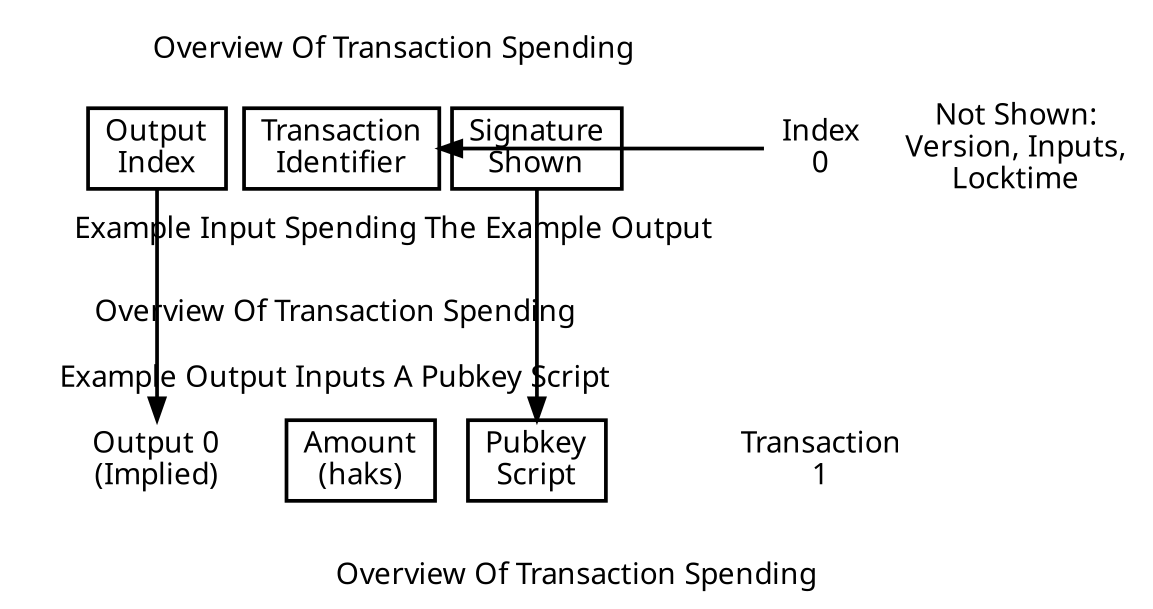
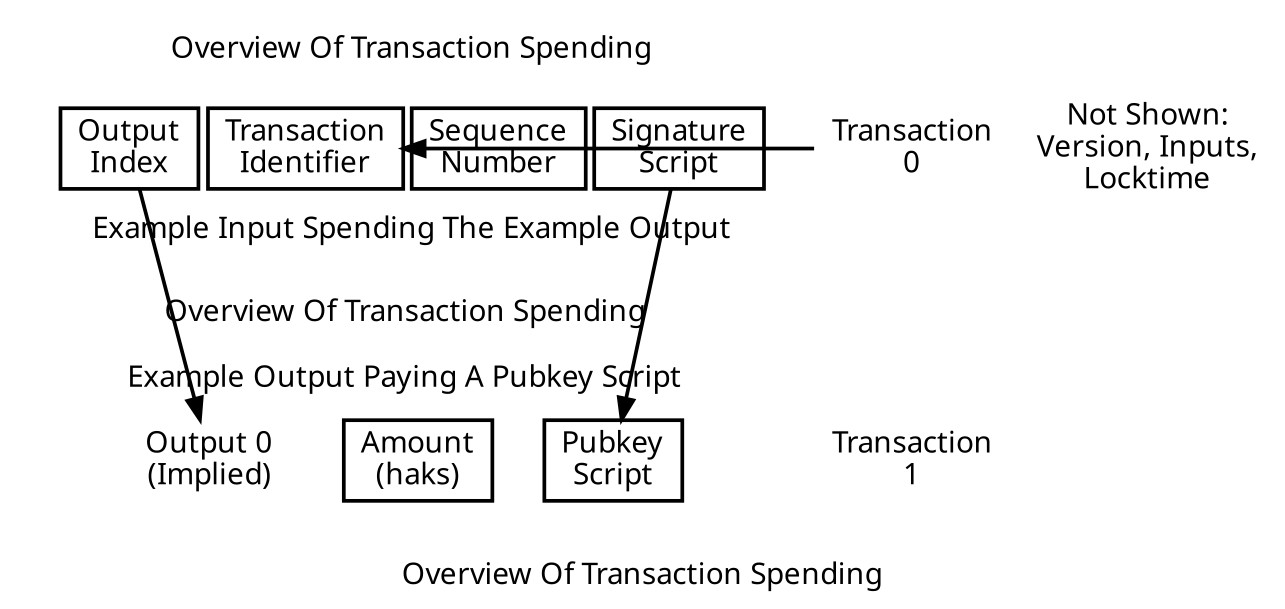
none -> (499, 149)
(537, 149) -> (679, 149)
(821, 149) -> (913, 149)
(335, 379) -> (405, 379)
